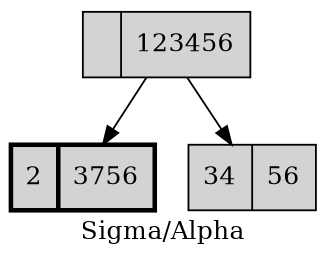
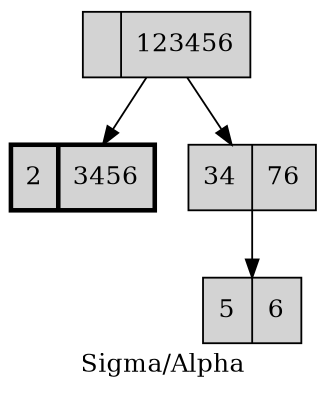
(107, 177) -> (107, 177)
(284, 177) -> (284, 177)
none -> (252, 310)
